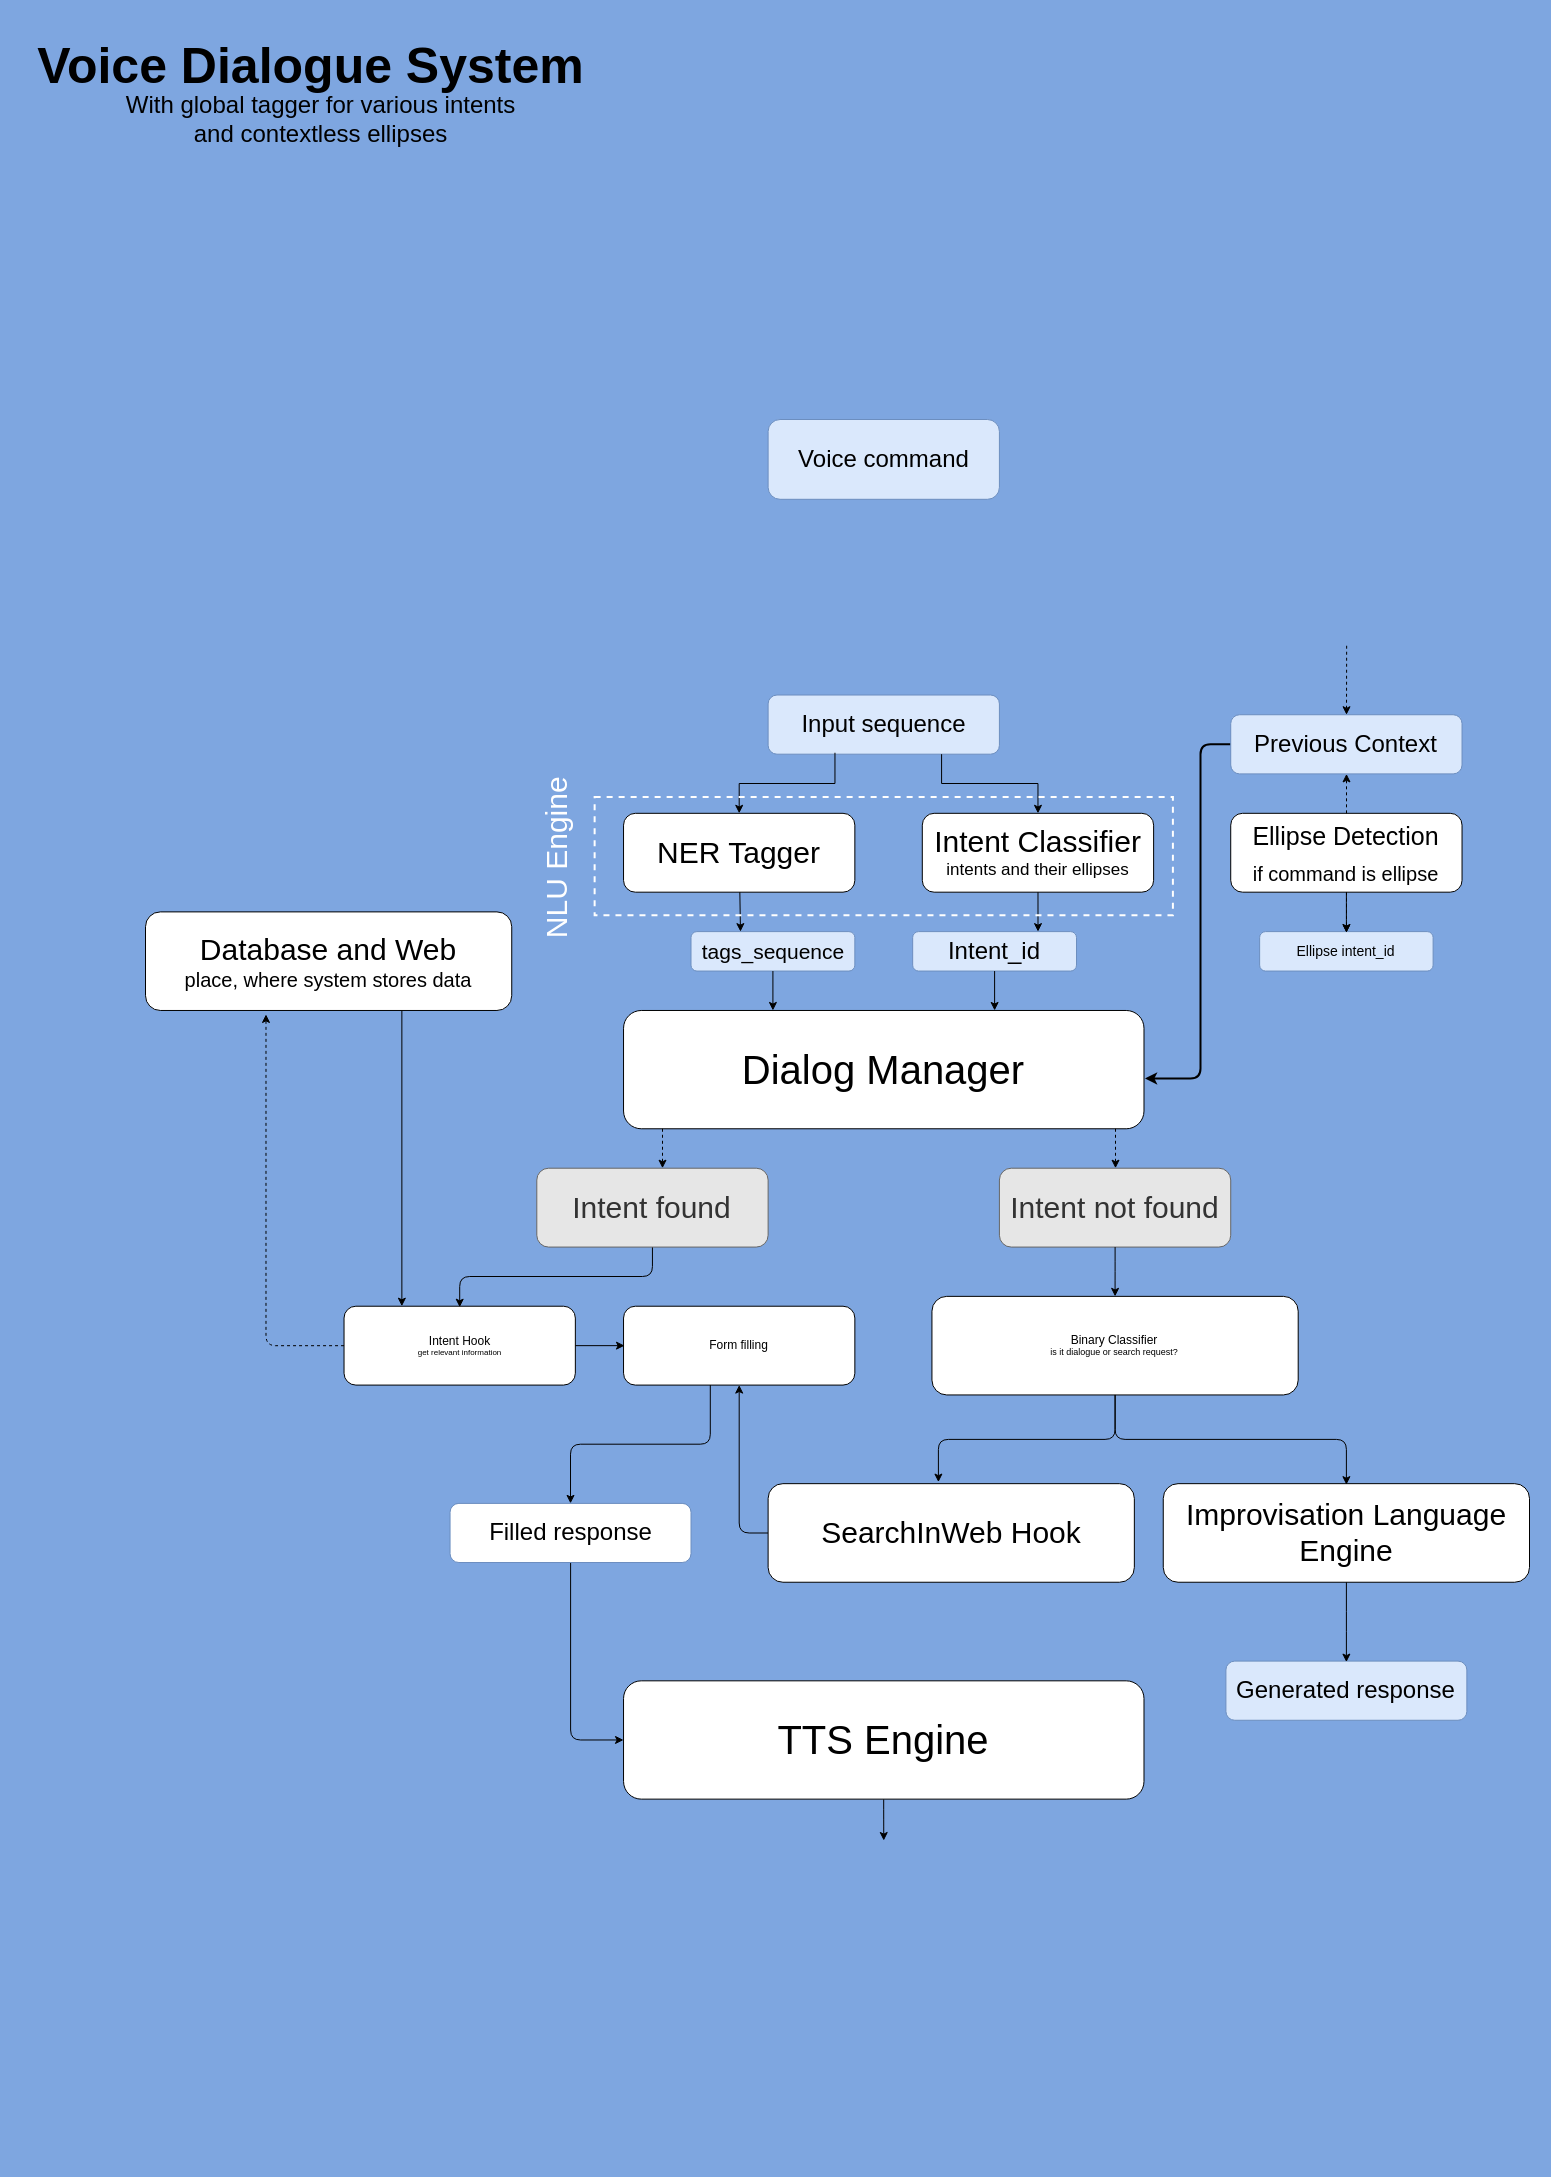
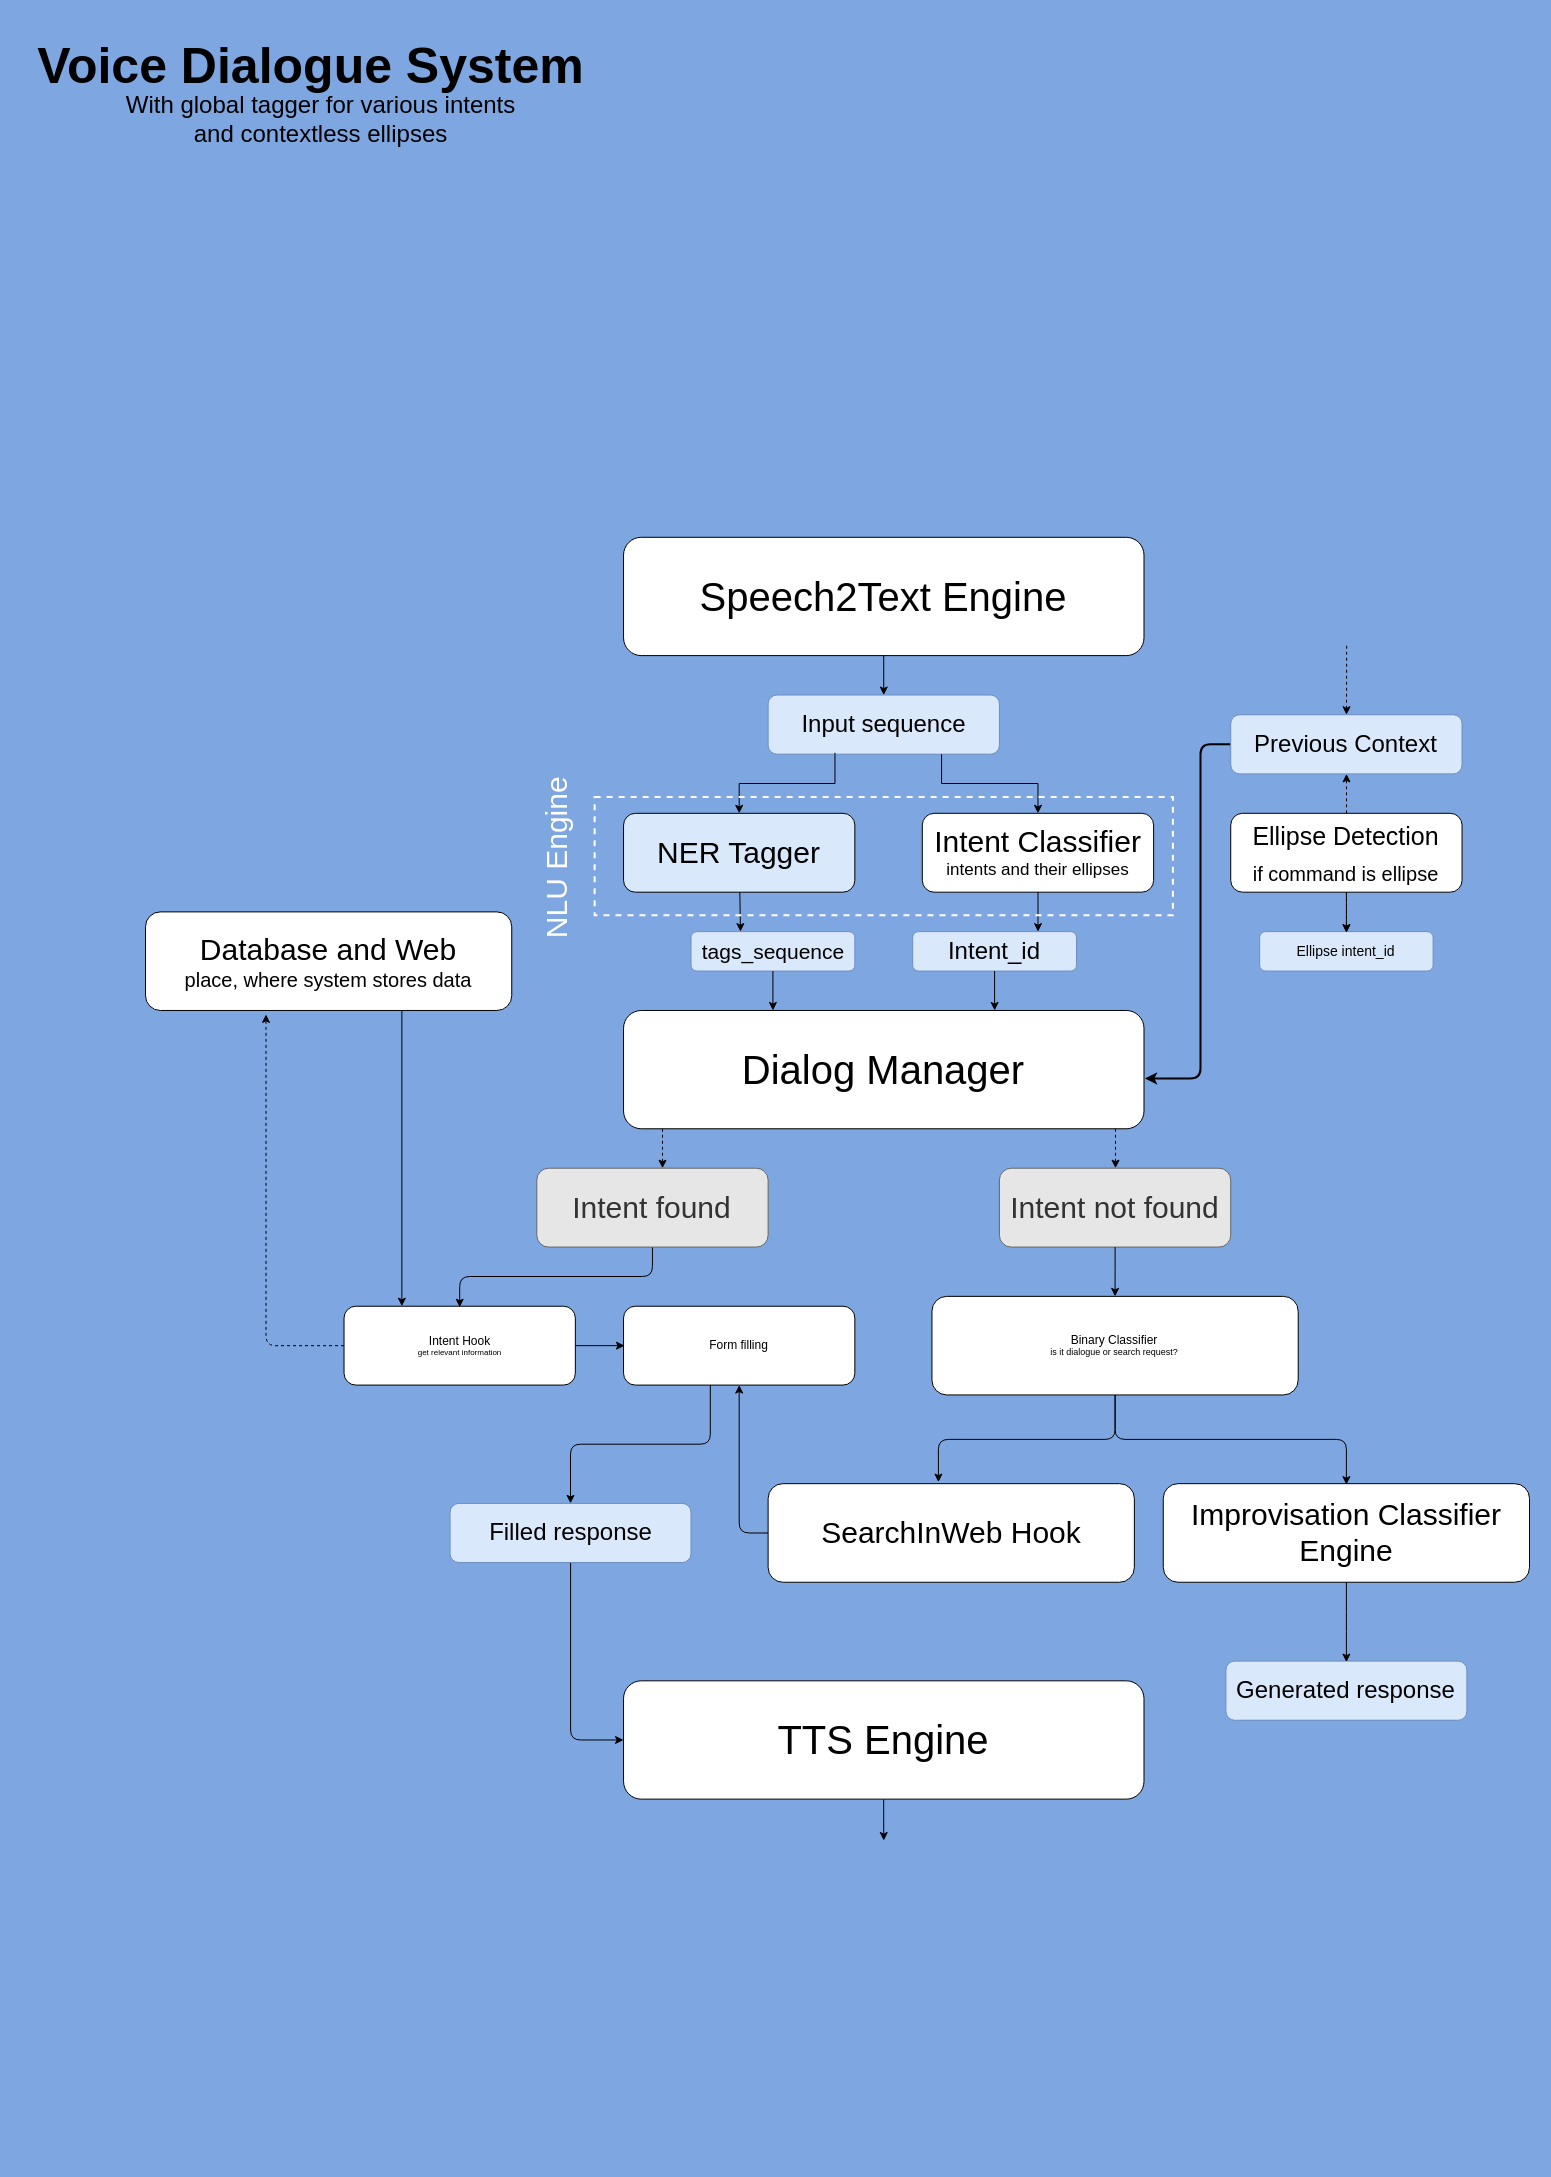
(884, 459) -> none
none -> (884, 596)
none -> (884, 672)
(739, 853) -> (739, 853)
(571, 1533) -> (571, 1533)
(1347, 1533) -> (1347, 1533)
